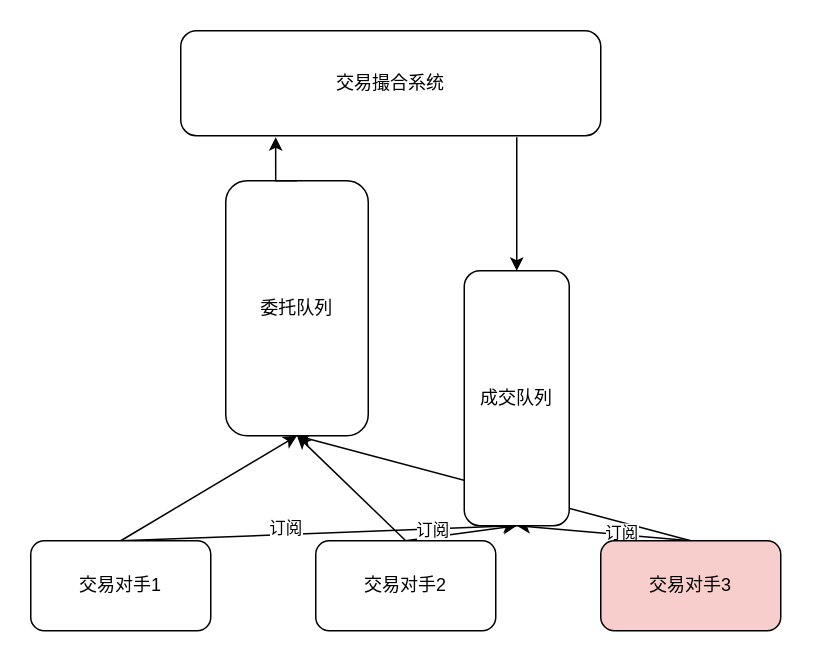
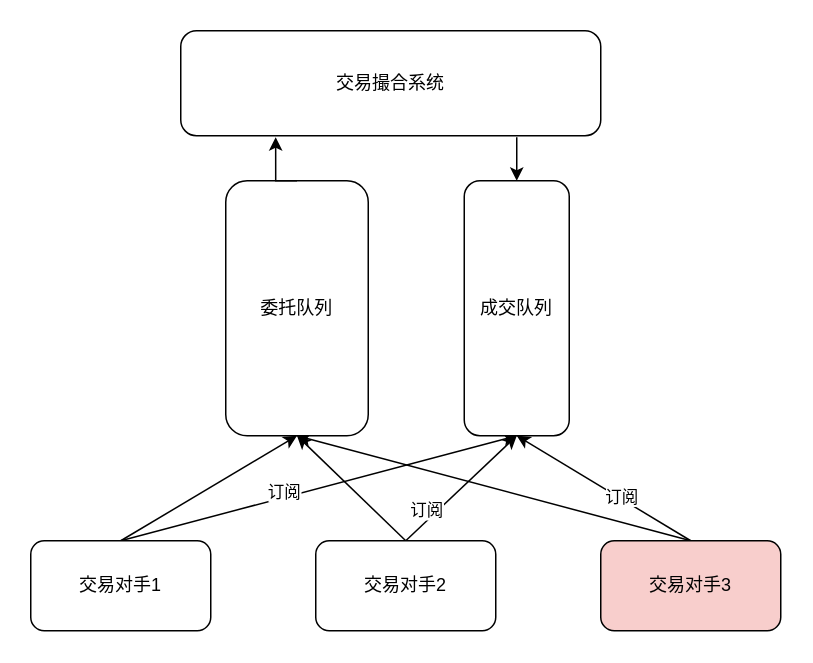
(517, 398) -> (517, 308)
